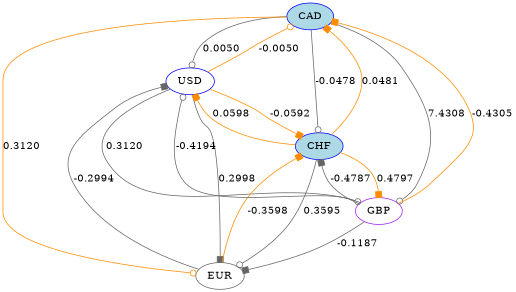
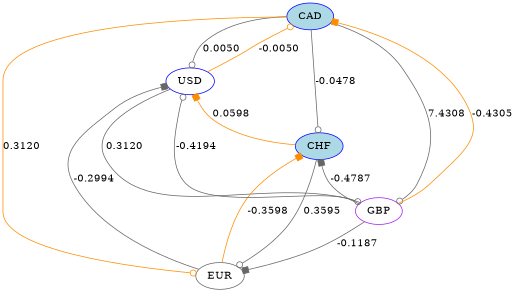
(362, 83) -> none
(254, 109) -> none
(365, 166) -> none
(218, 172) -> none
